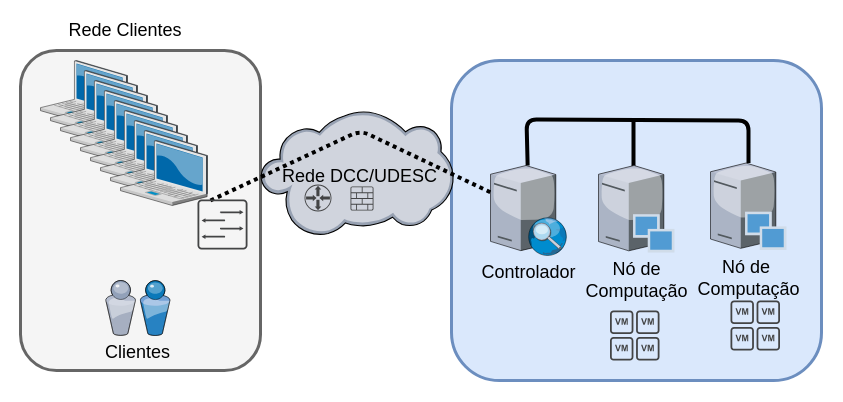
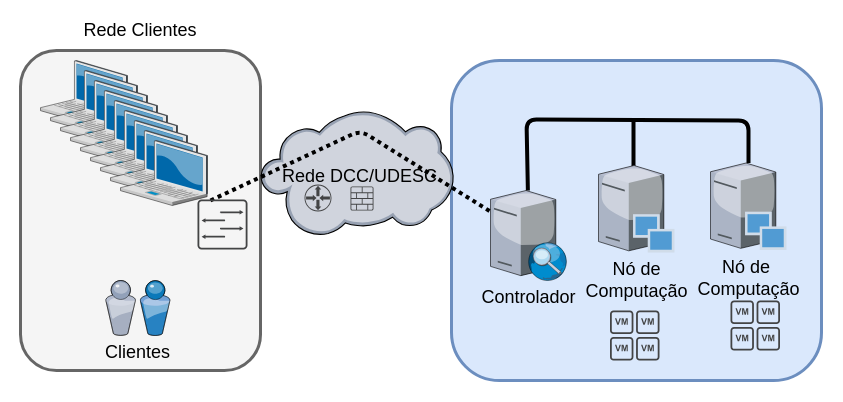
(126, 31) -> (141, 31)
(529, 211) -> (529, 236)
